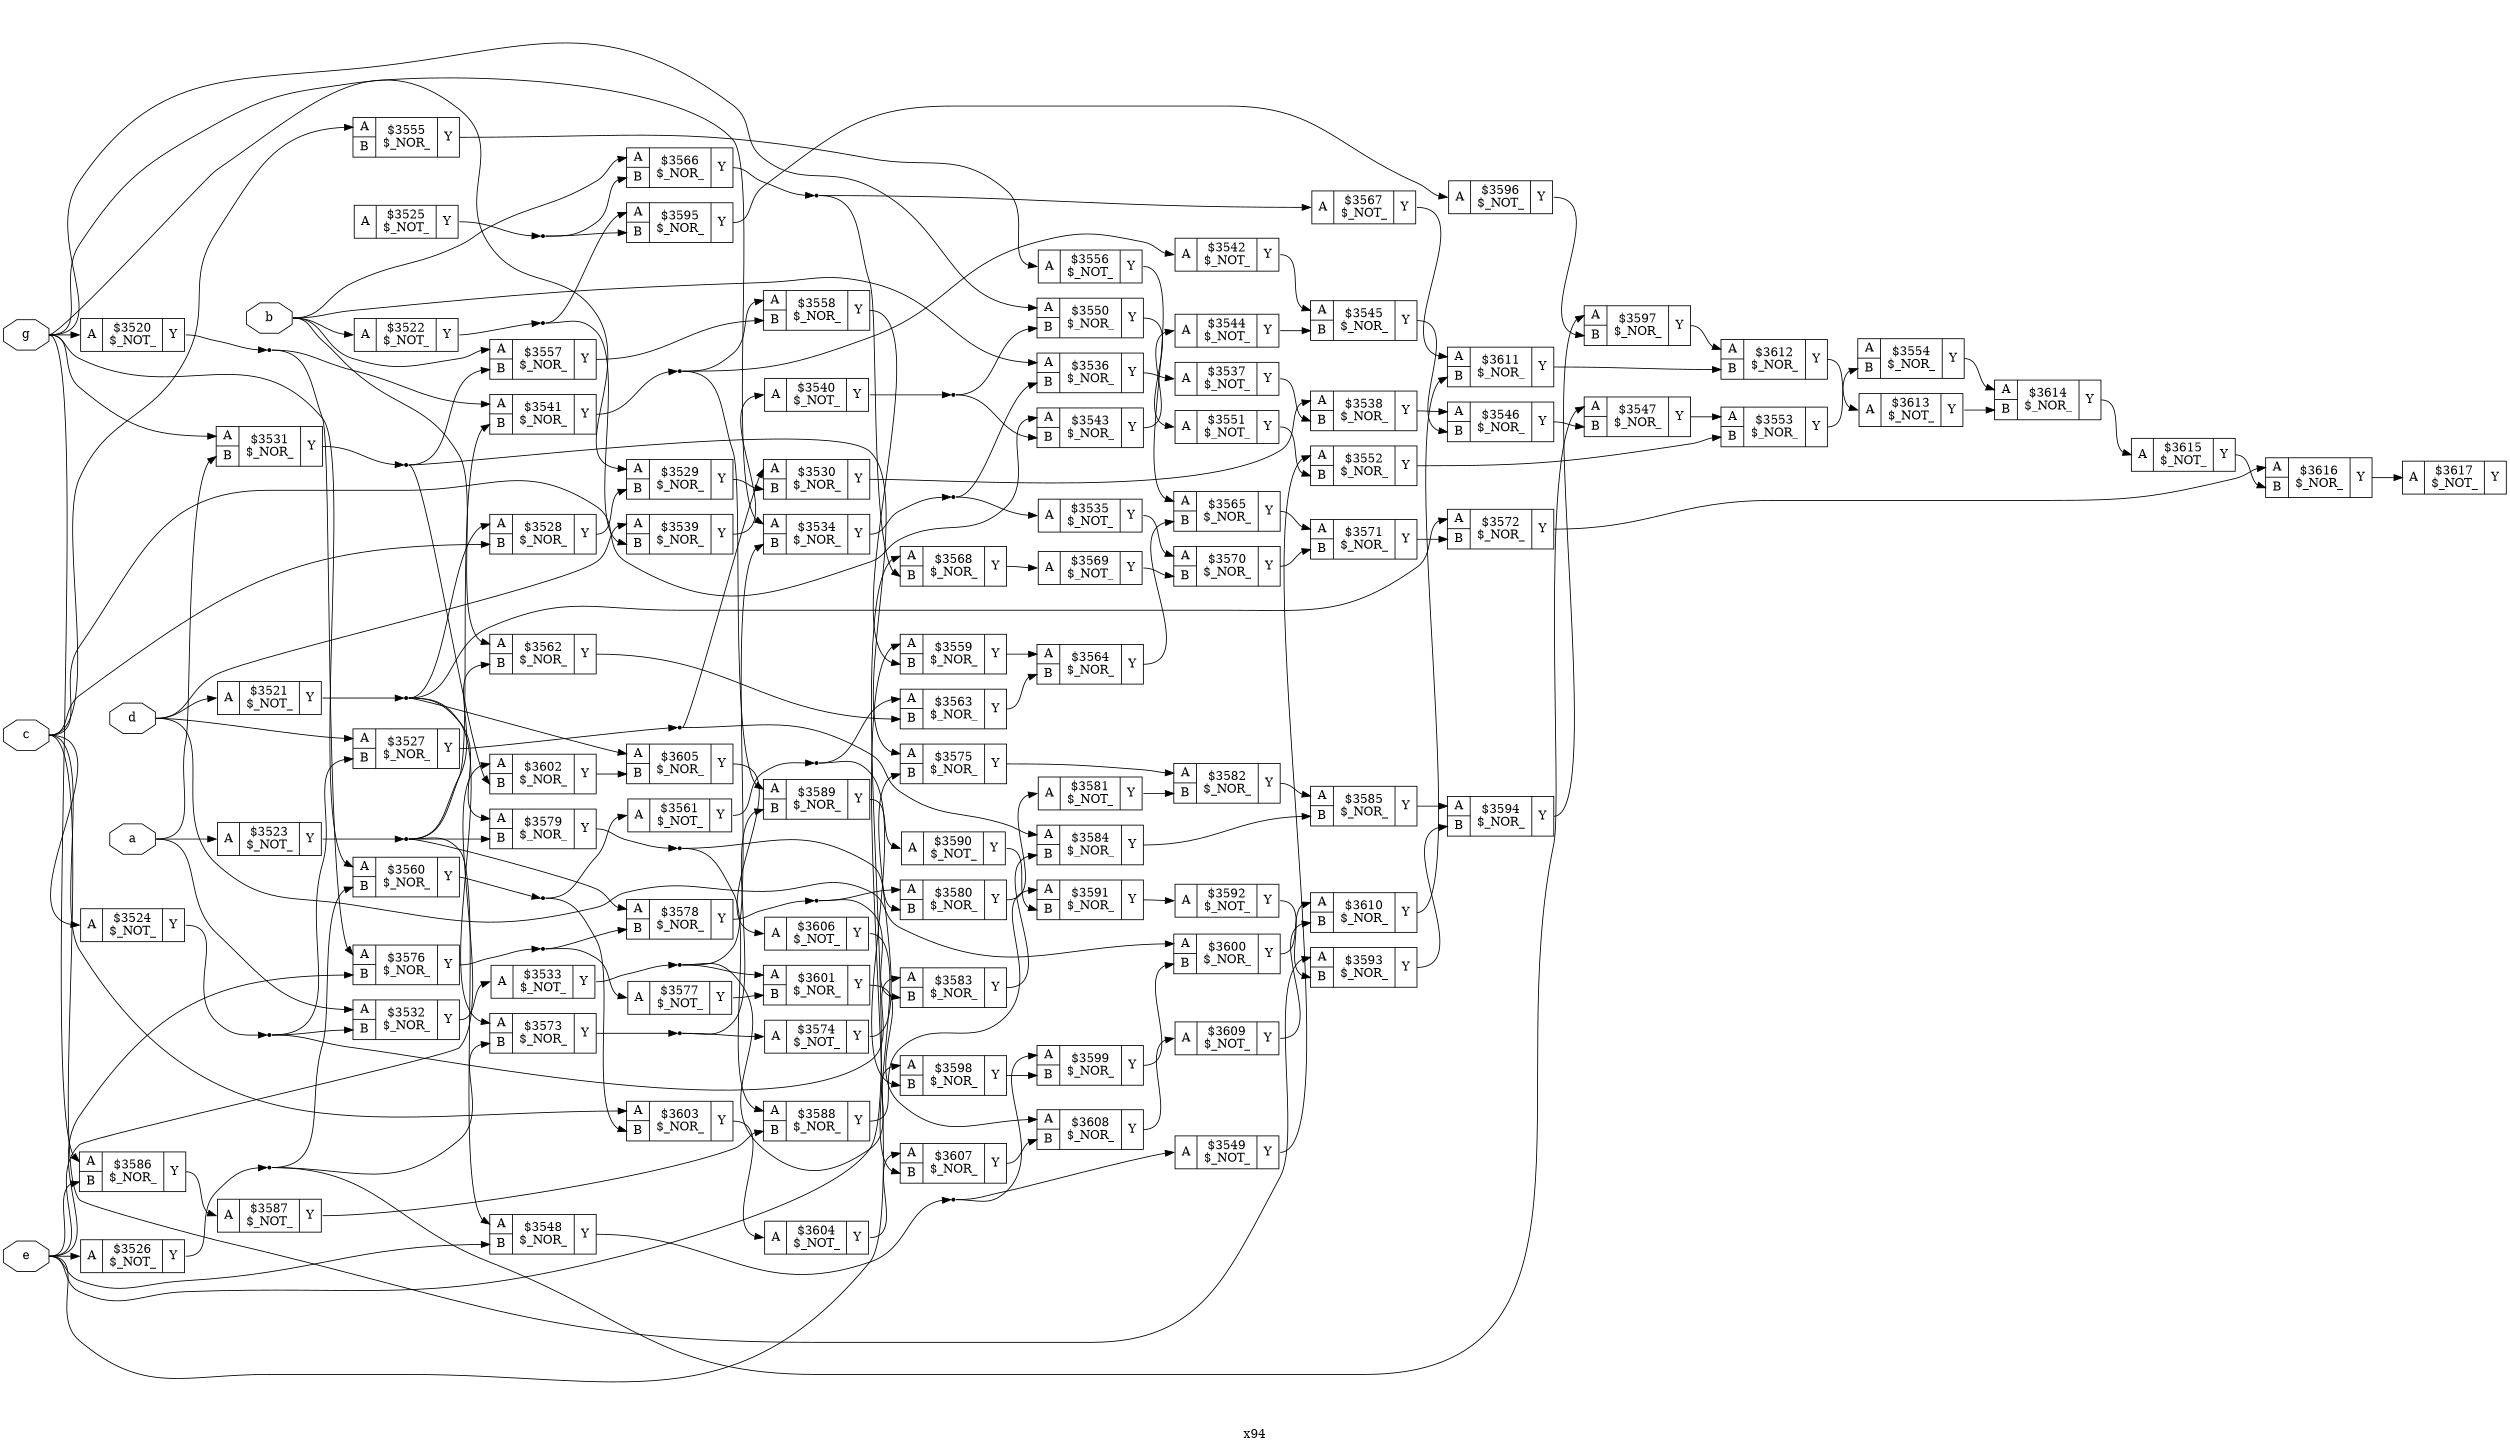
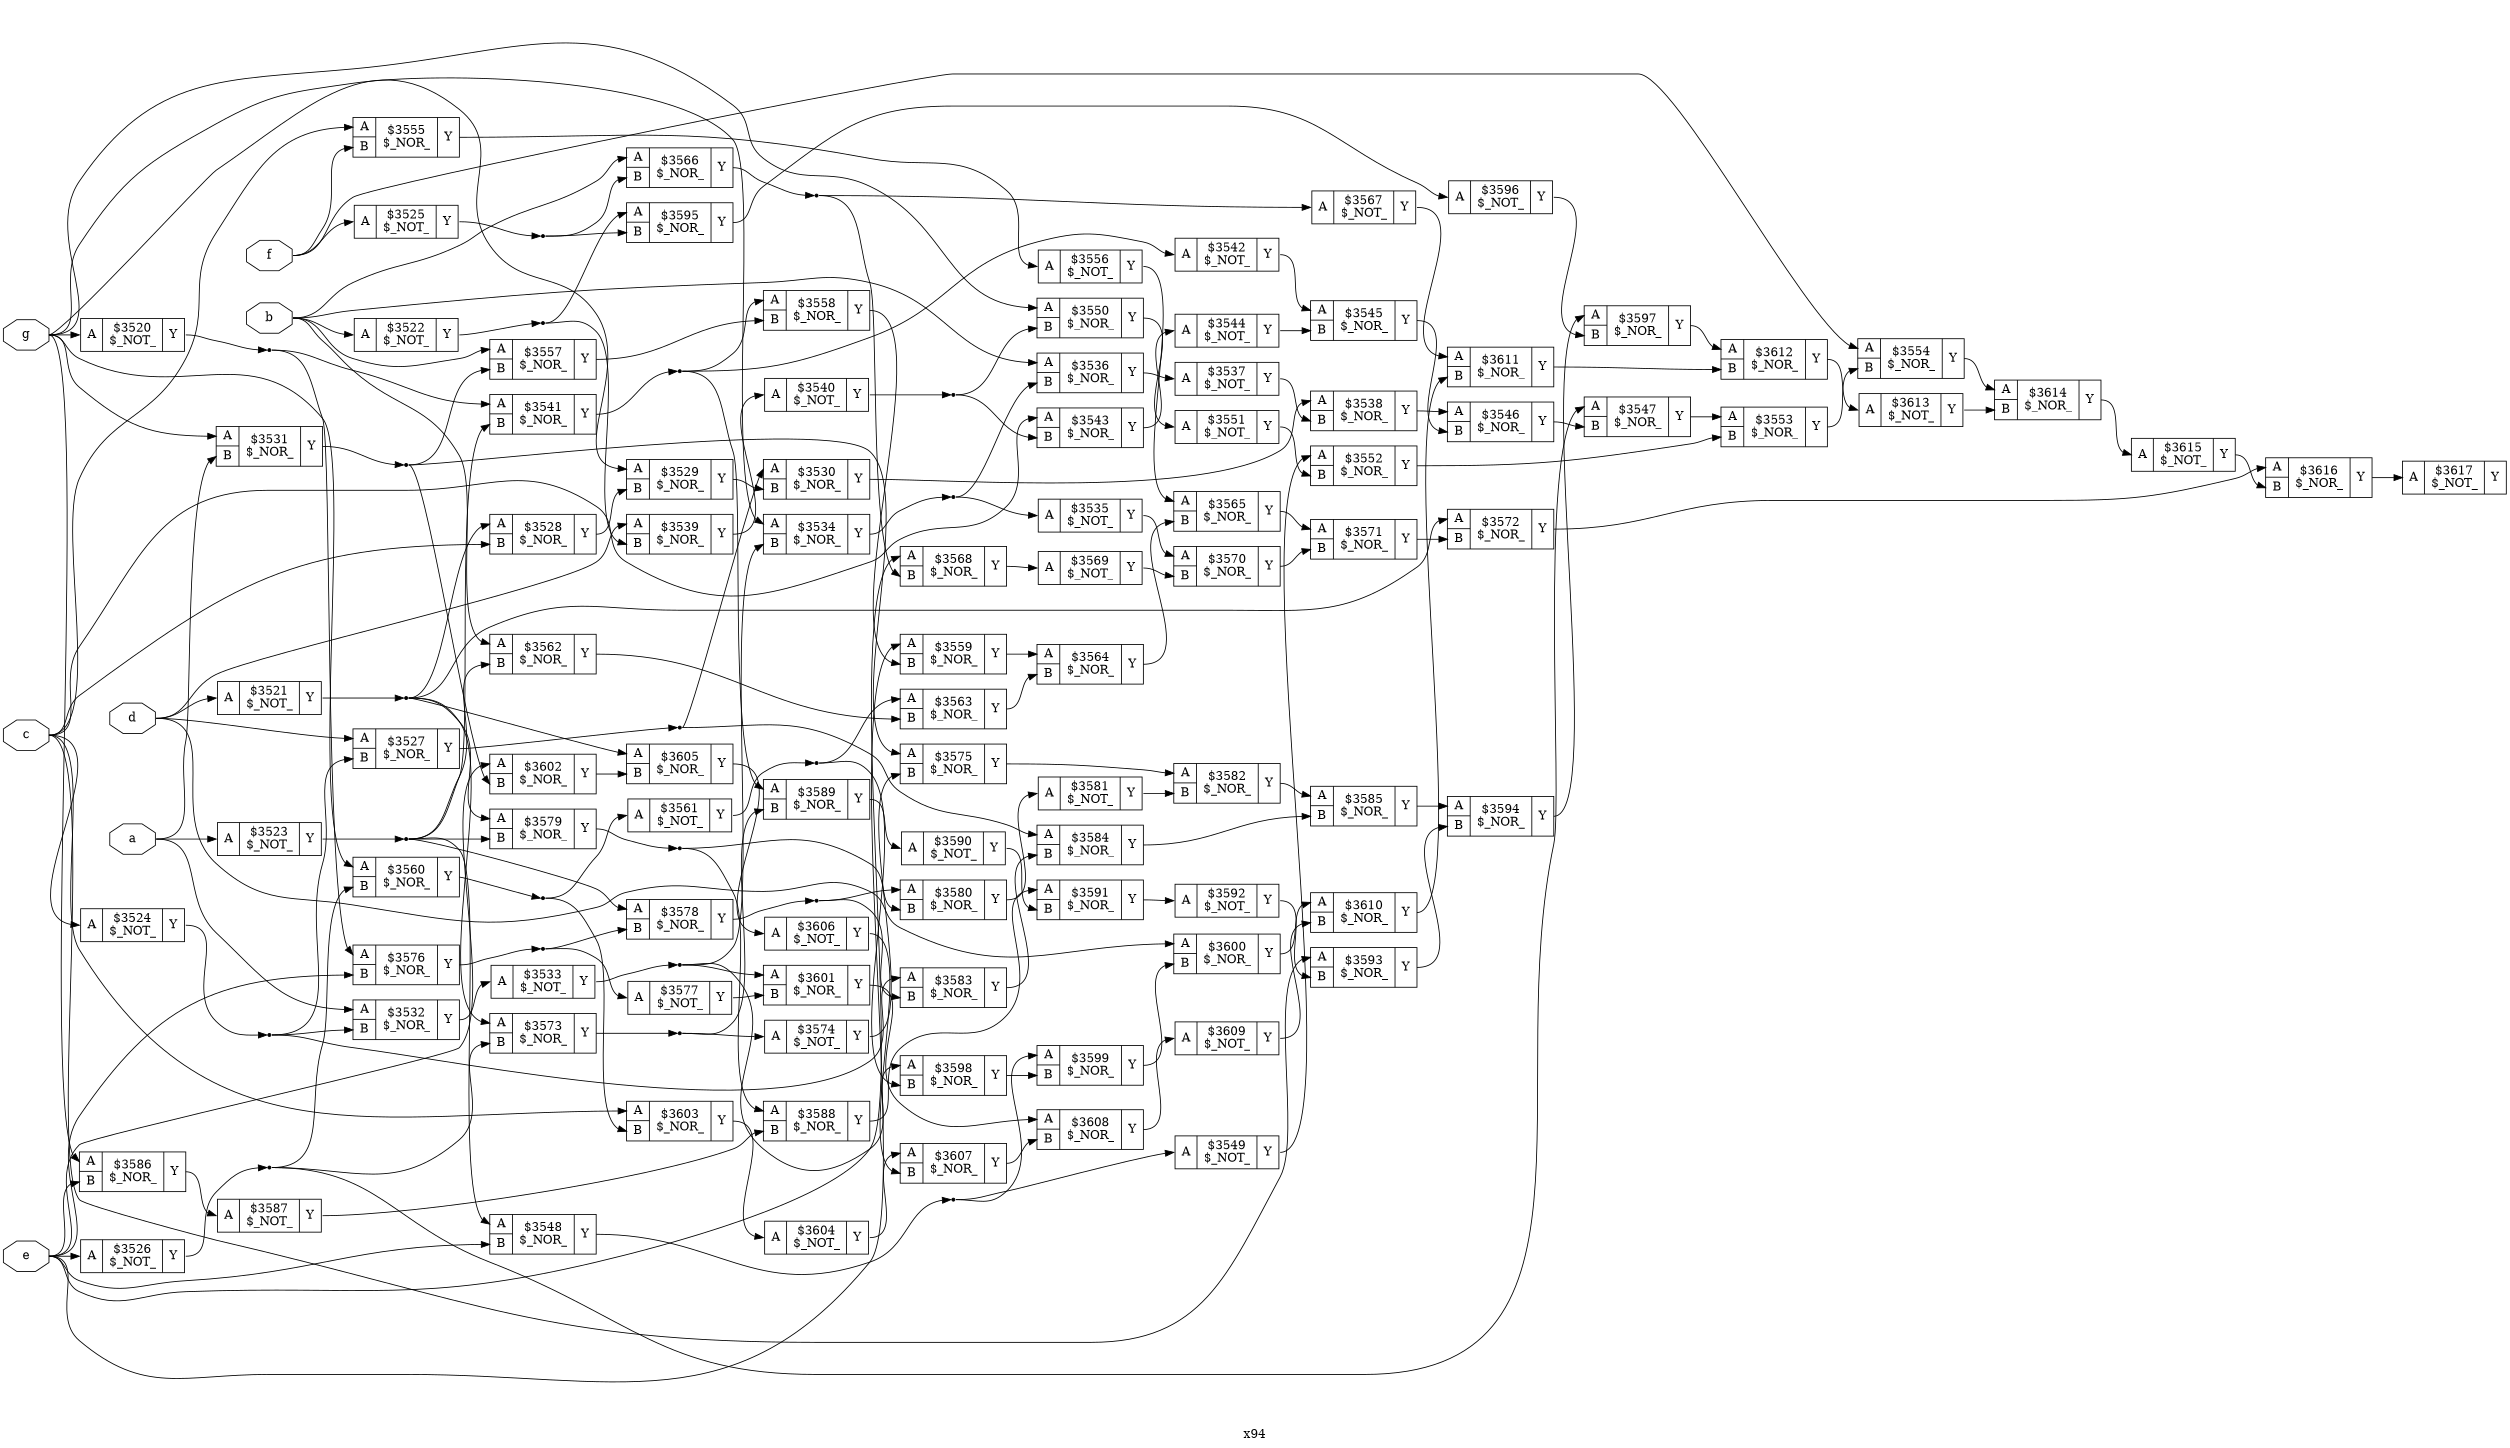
none -> (269, 256)
